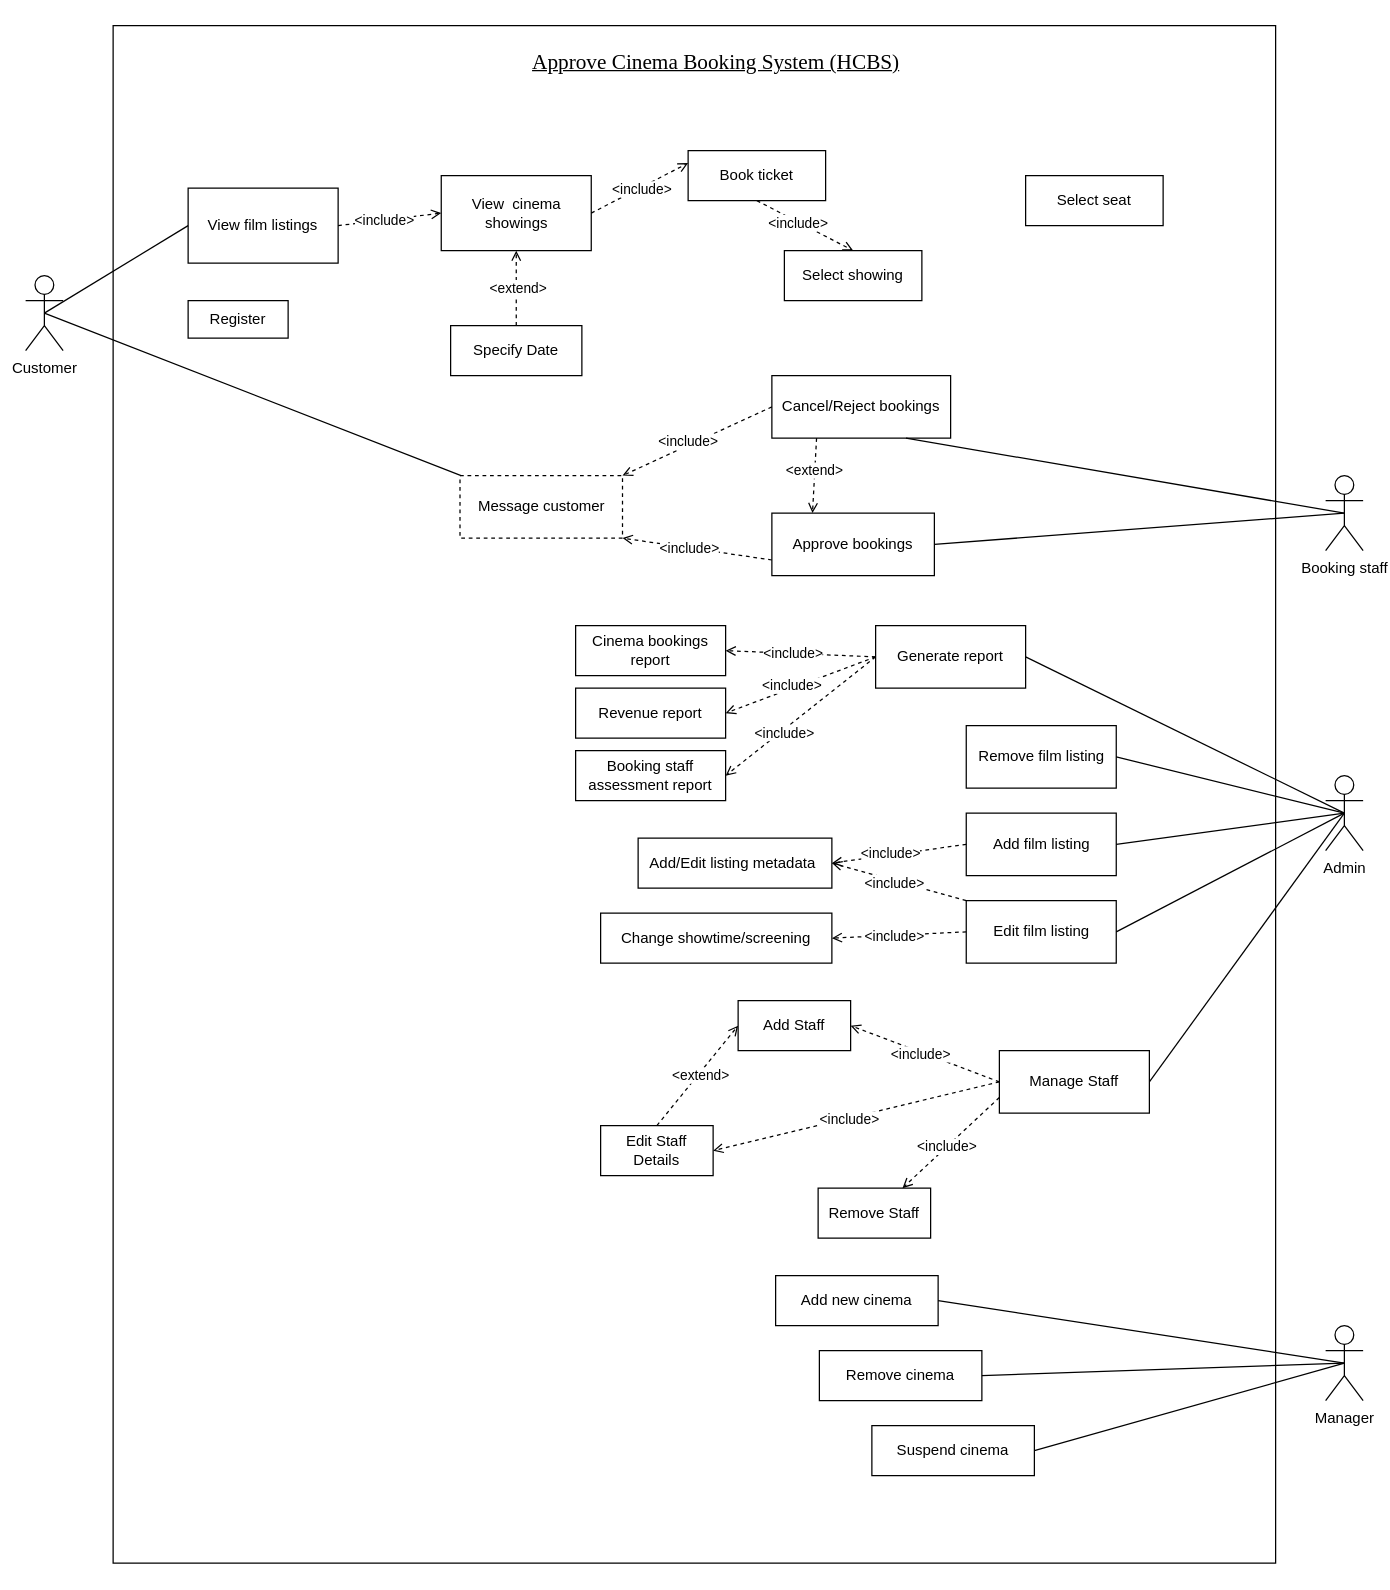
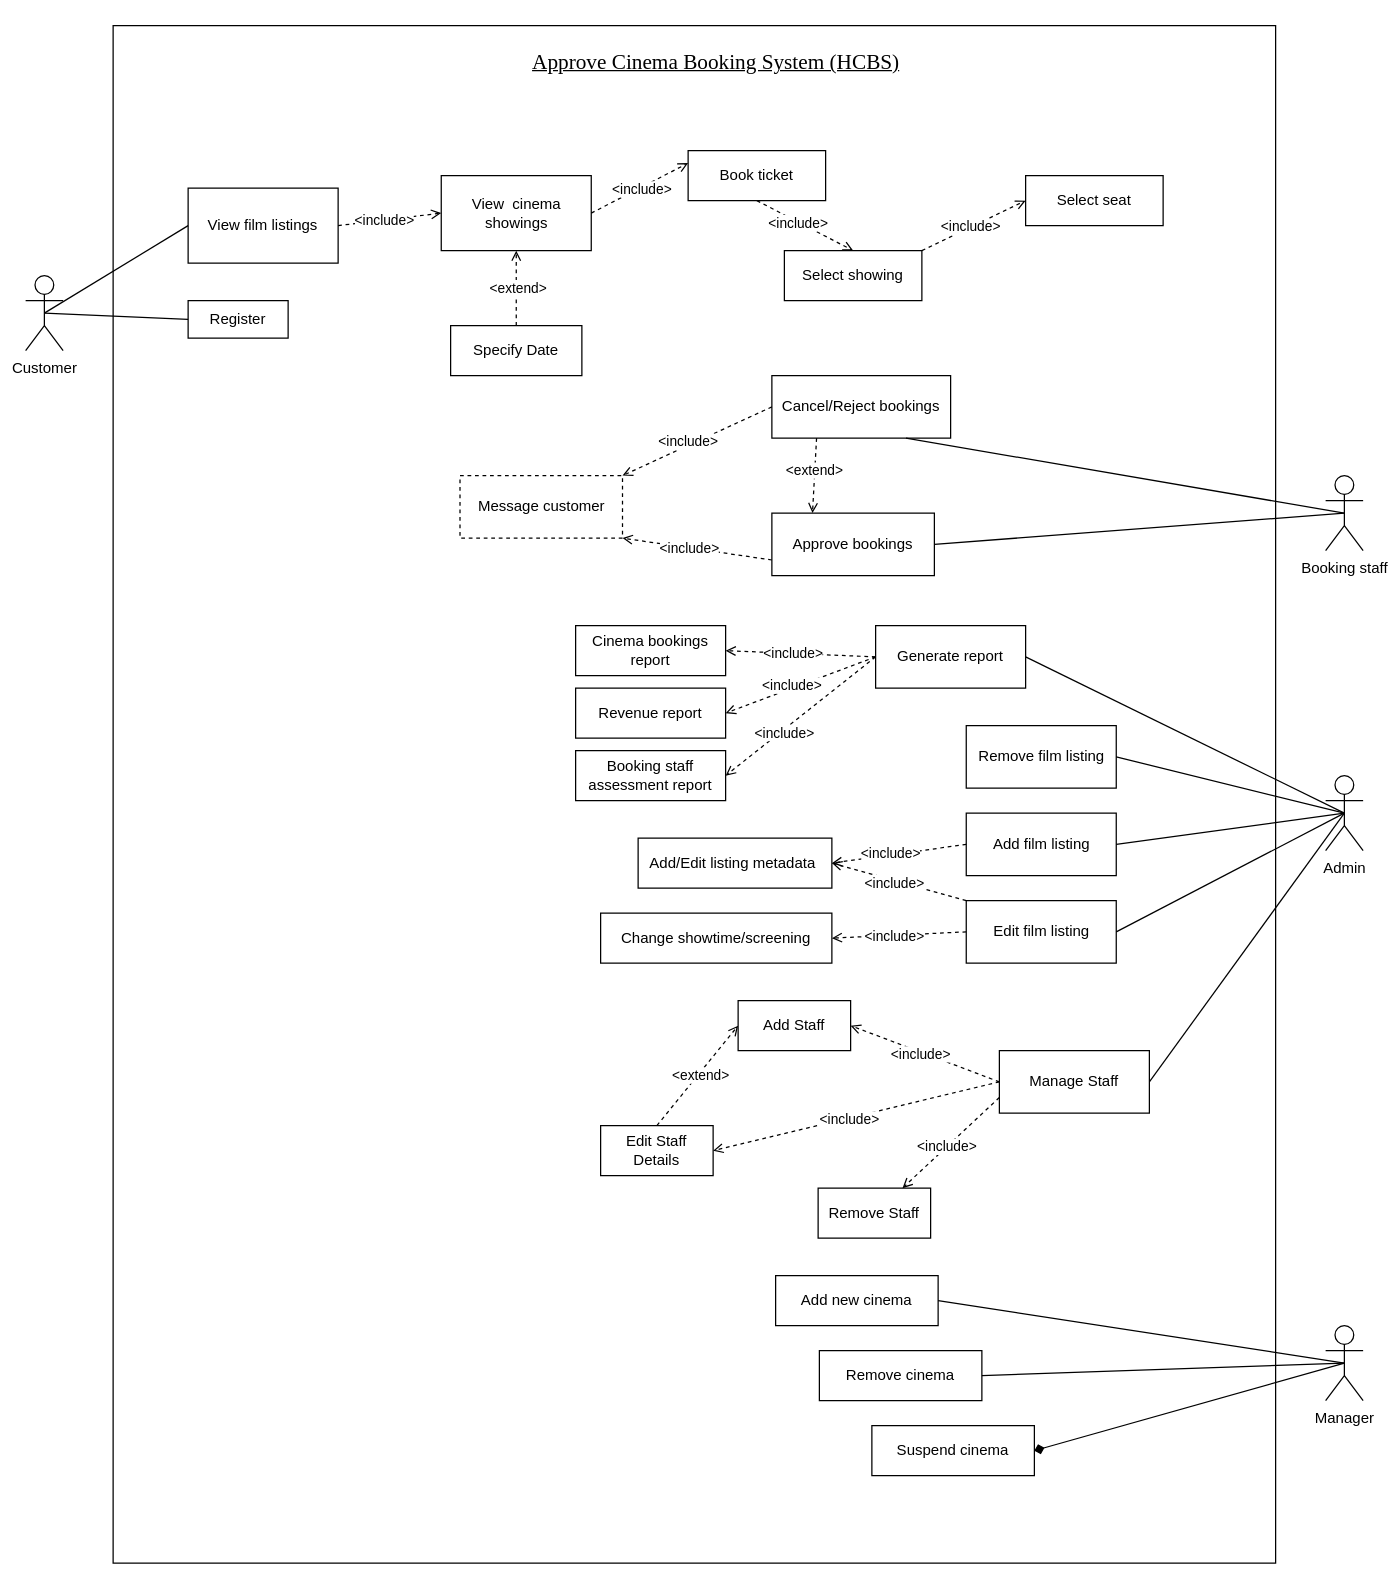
none -> (991, 217)
(254, 395) -> (119, 316)
(1040, 1449) -> (1045, 1448)
